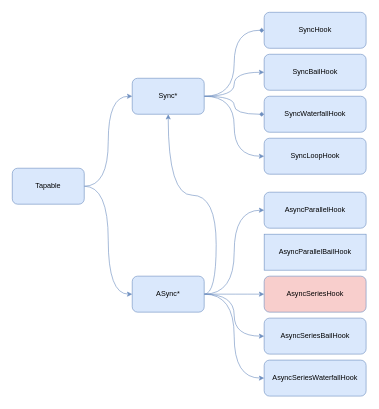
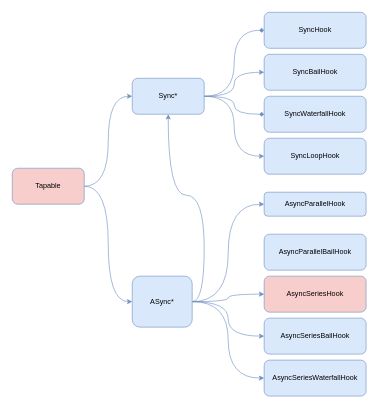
(48, 186) -> (48, 186)
(315, 210) -> (315, 204)
(315, 252) -> (315, 252)
(168, 294) -> (162, 302)
